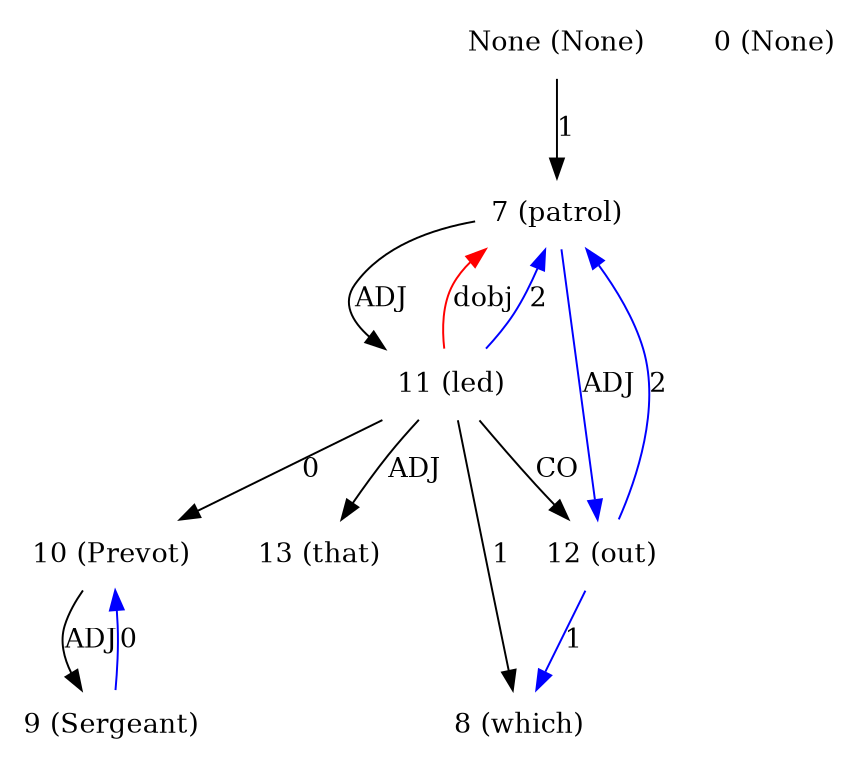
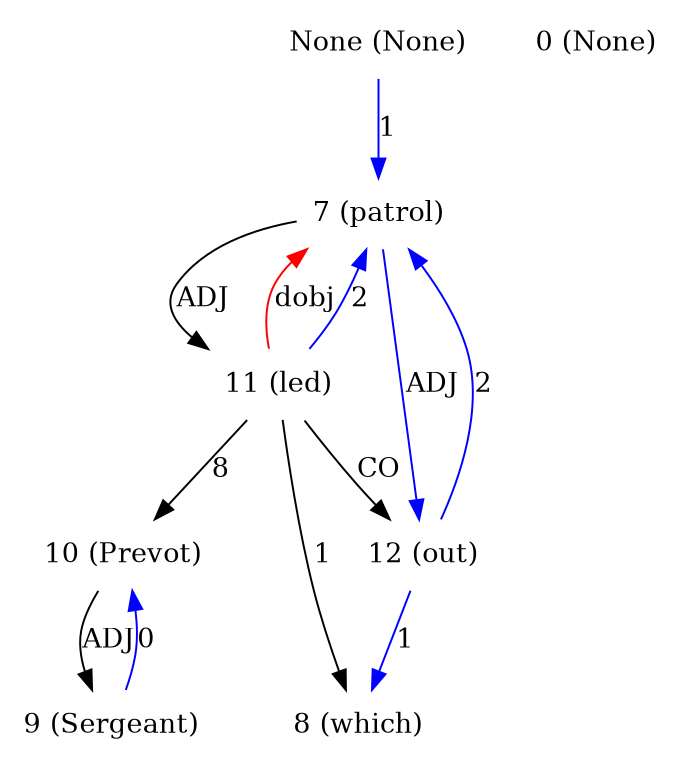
(557, 119) -> (378, 119)
(312, 470) -> (222, 470)
(320, 555) -> none
